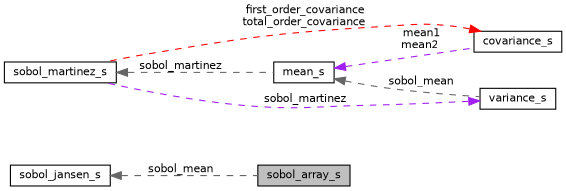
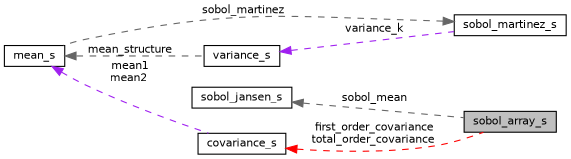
(287, 34) -> (391, 150)
(420, 82) -> (128, 50)
(304, 99) -> (373, 29)
